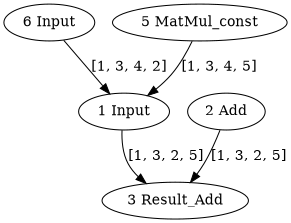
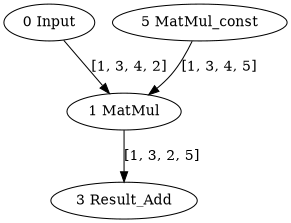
(49, 23) -> (49, 23)
(124, 112) -> (124, 112)
(226, 112) -> none
